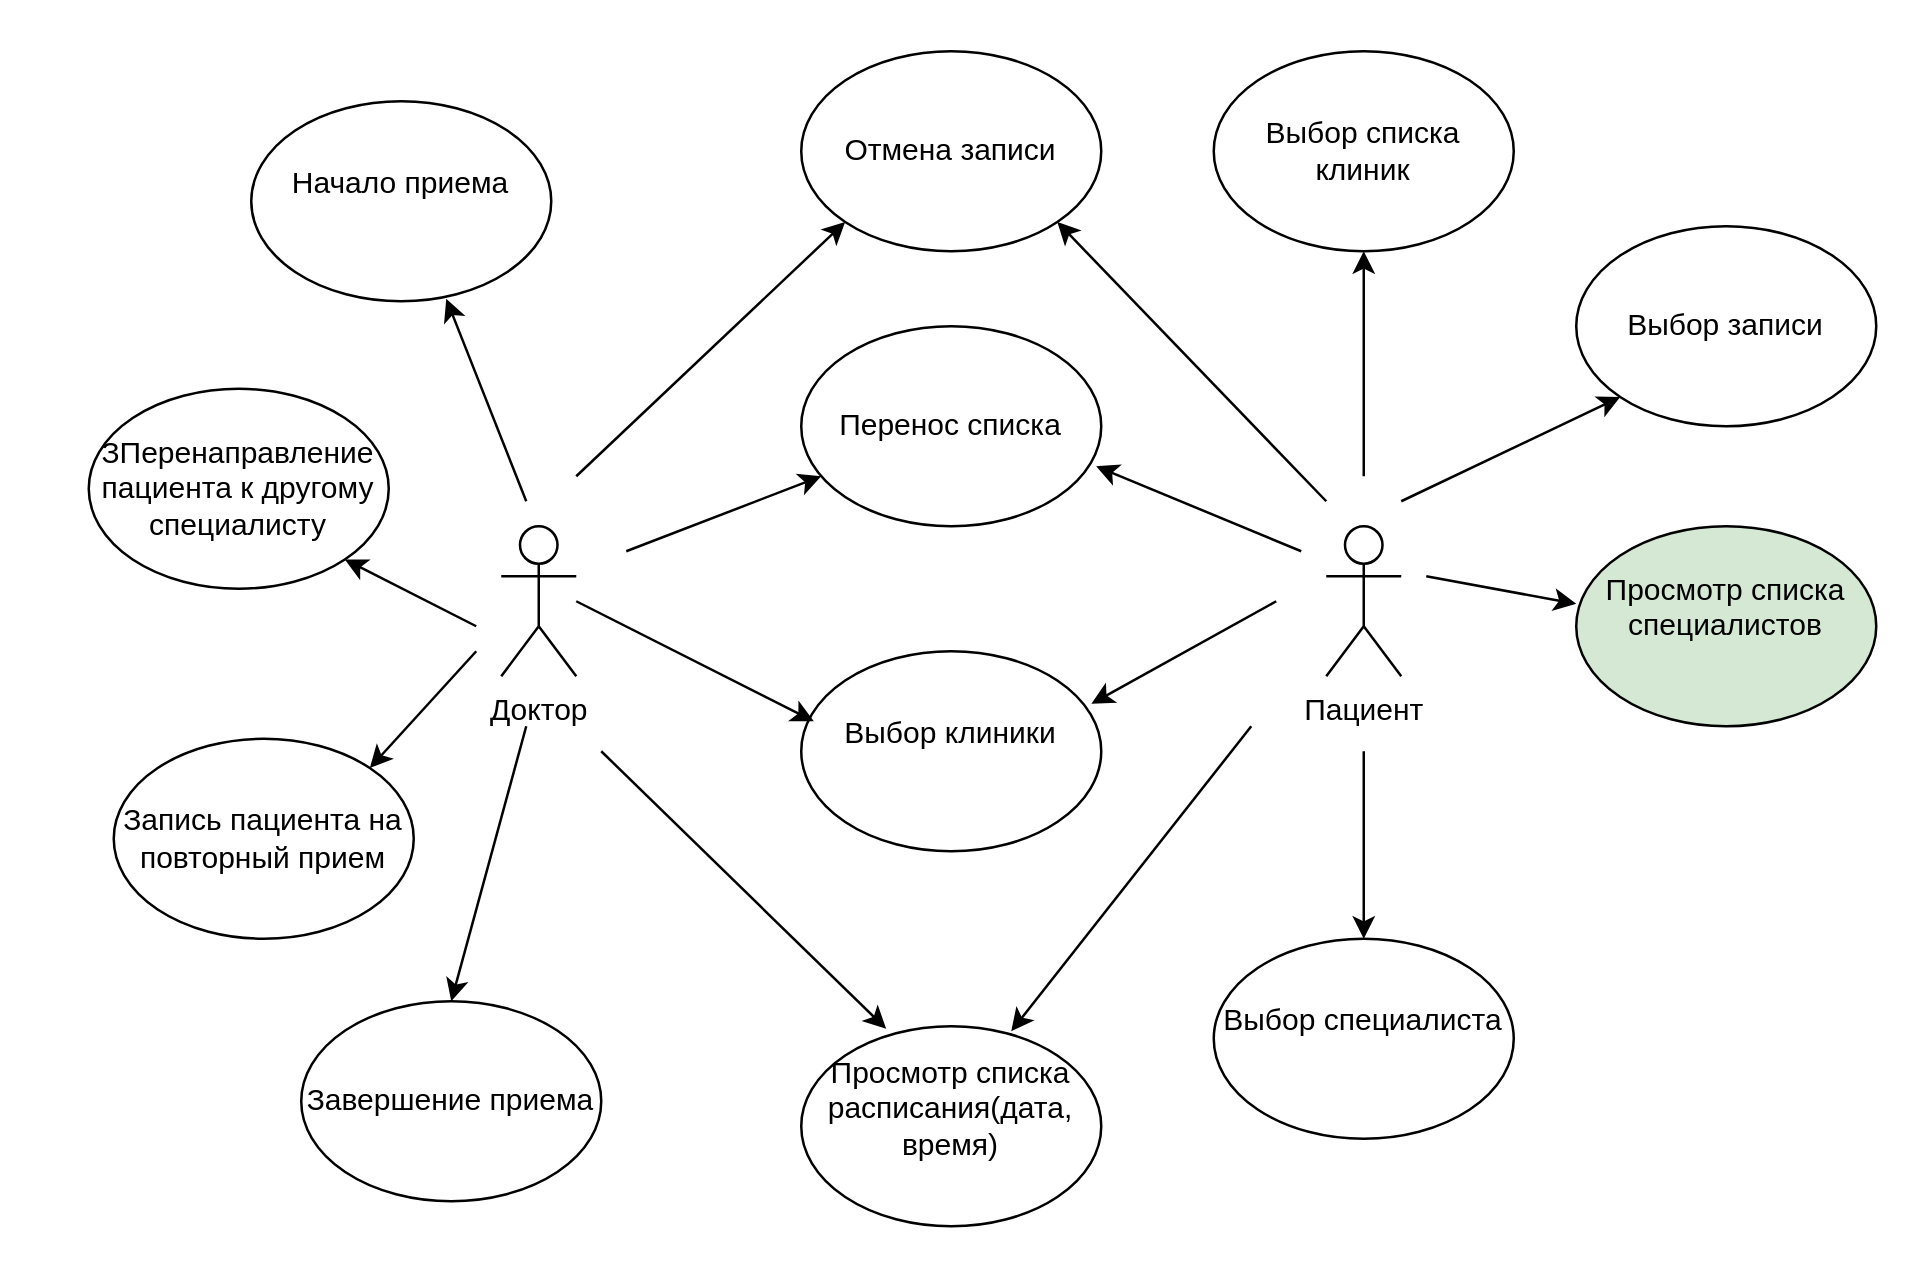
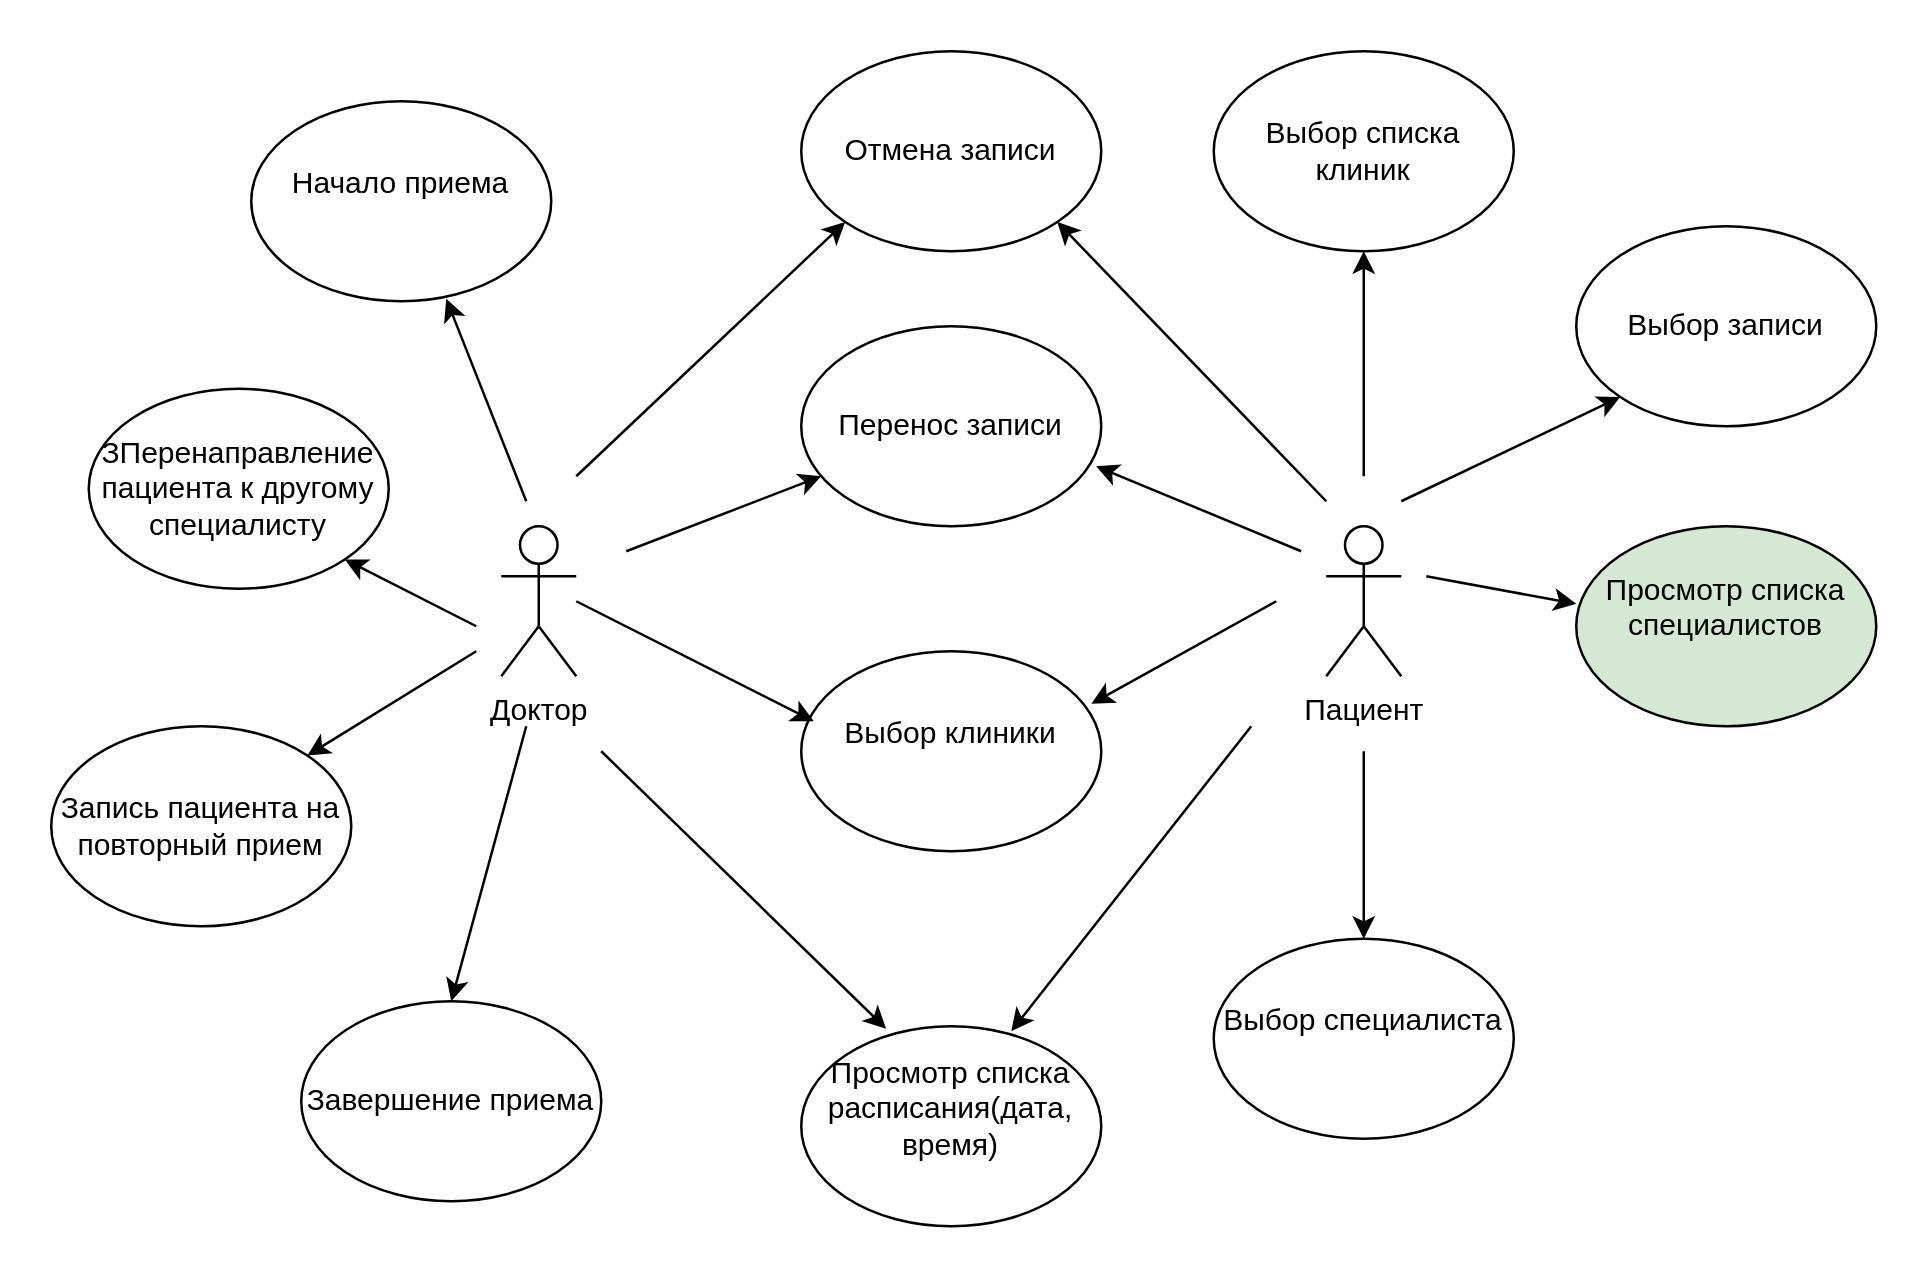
(951, 426) -> (951, 426)
(264, 839) -> (201, 826)
